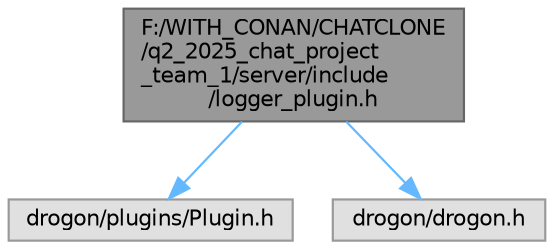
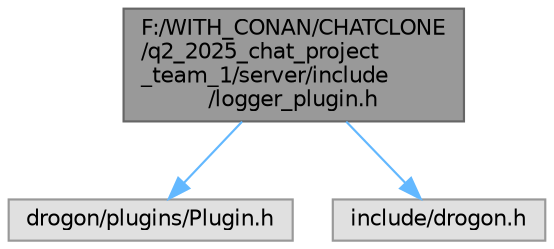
(439, 220) -> (439, 220)
